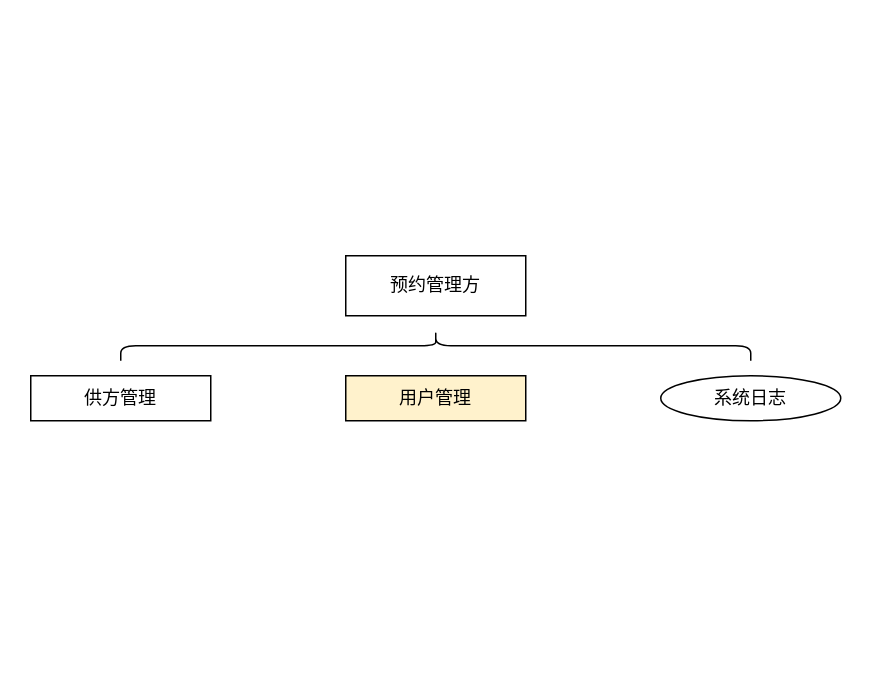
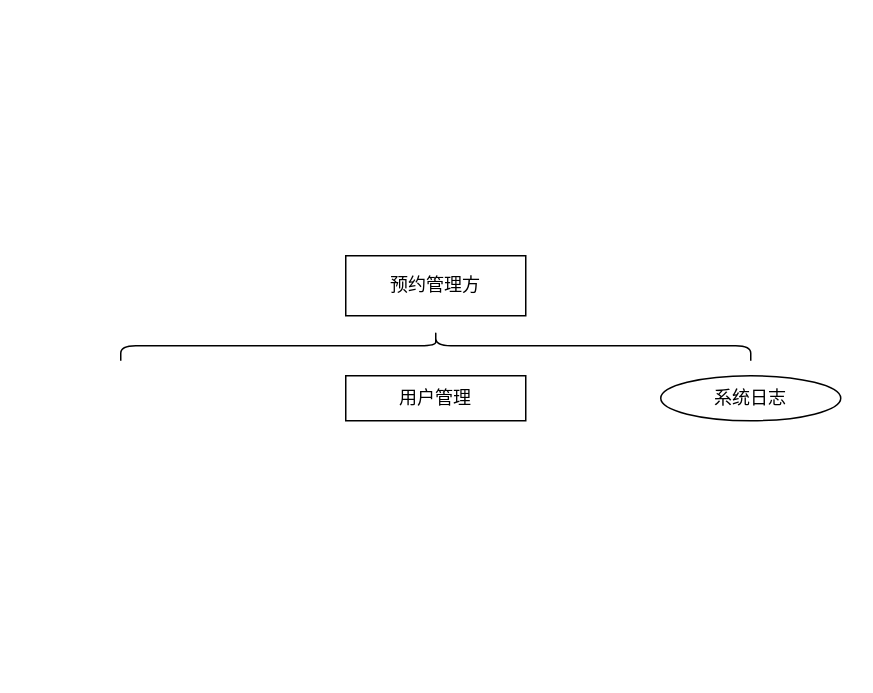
(121, 398) -> none
(436, 398) -> (436, 398)
